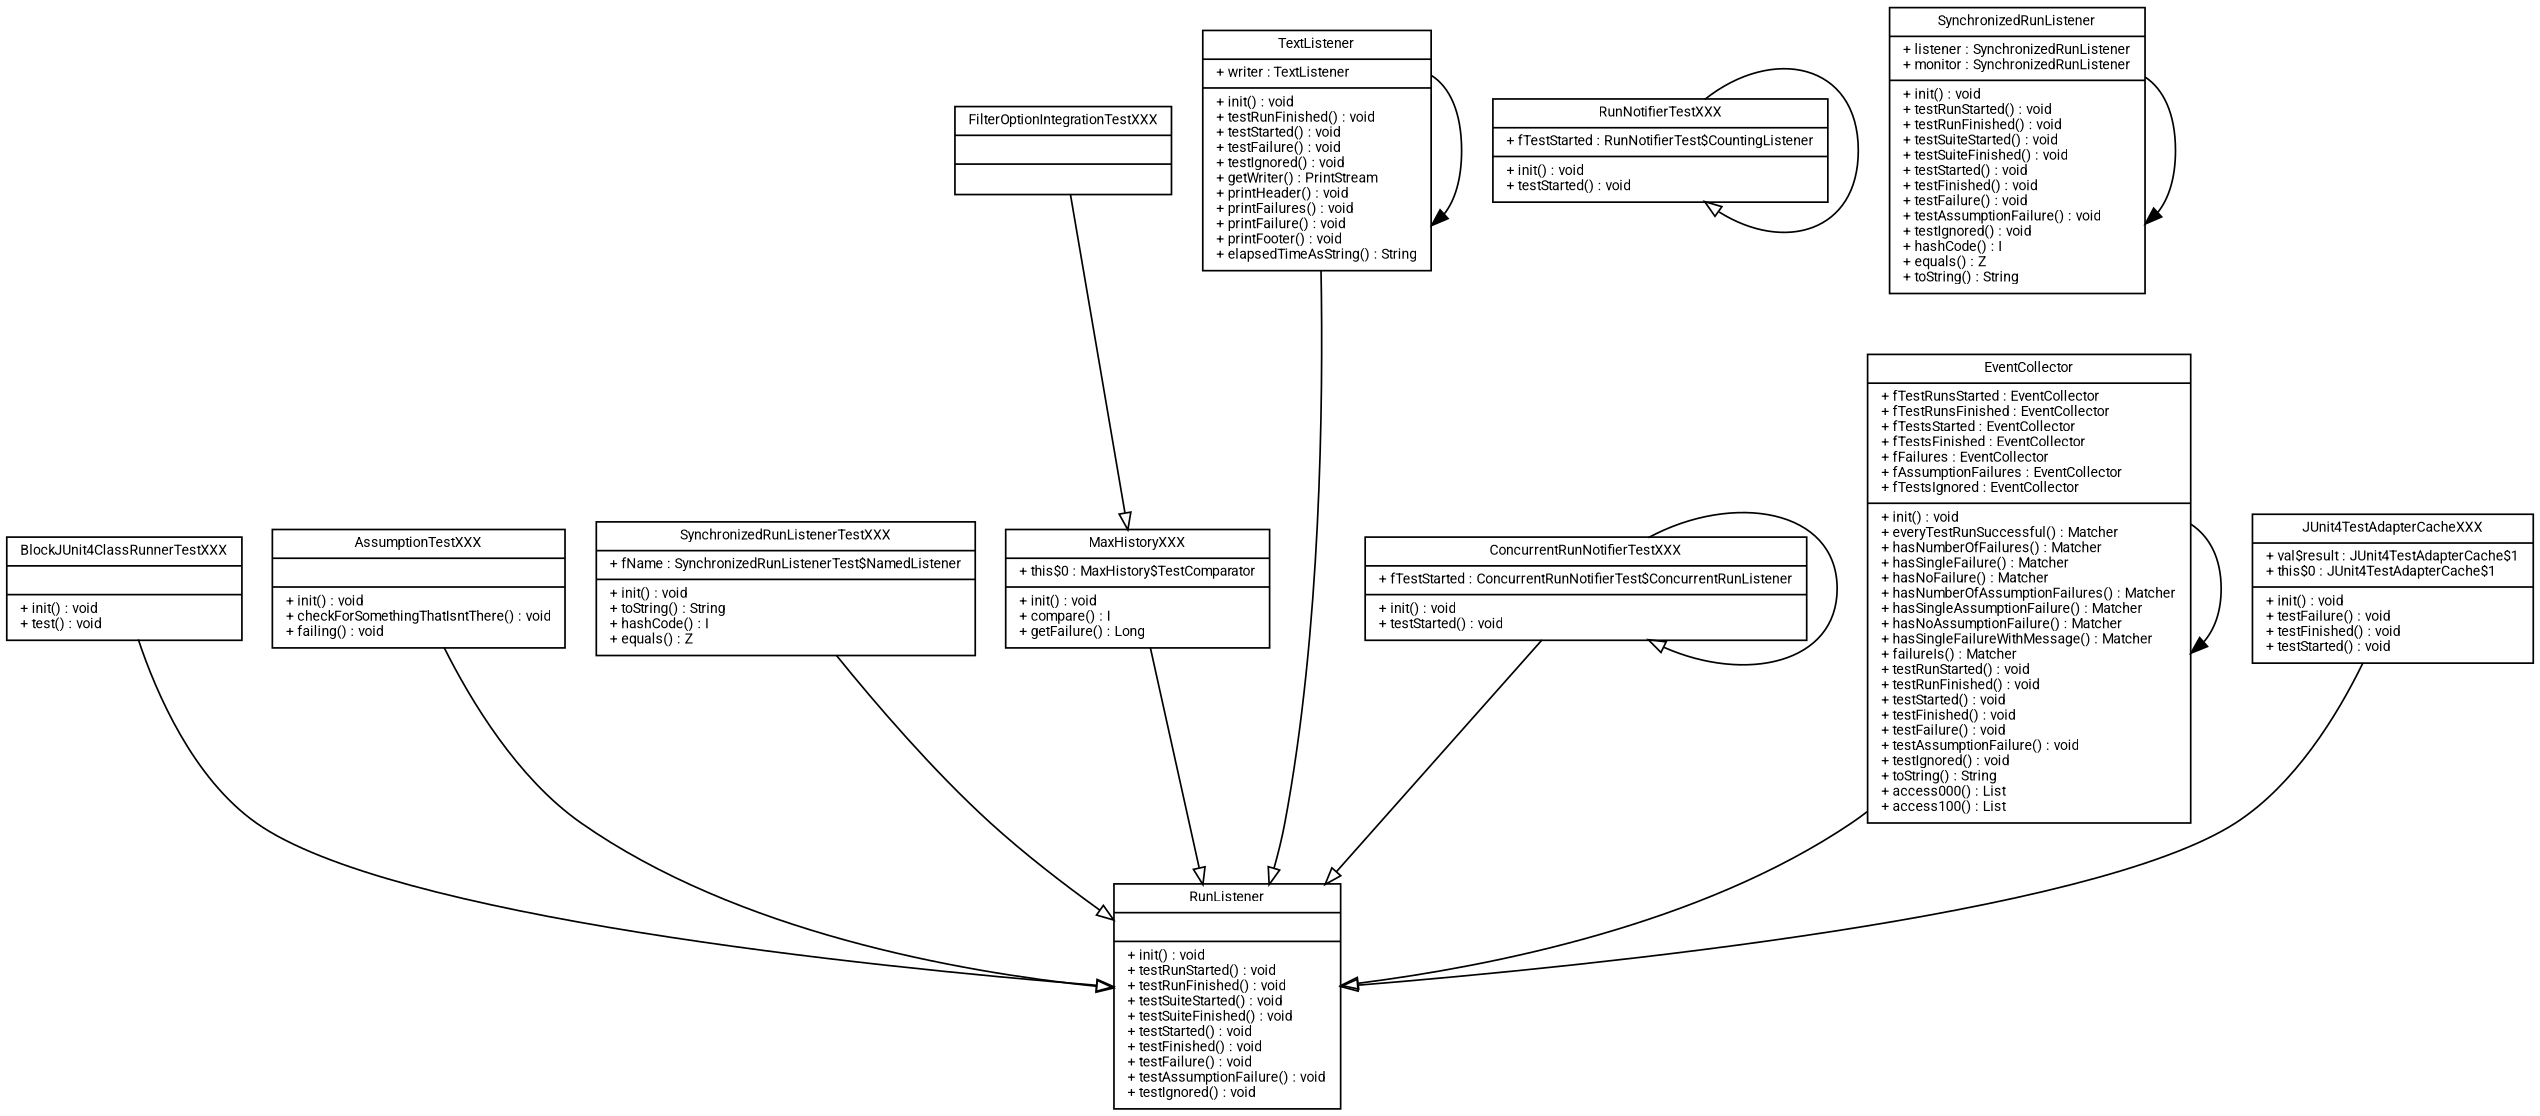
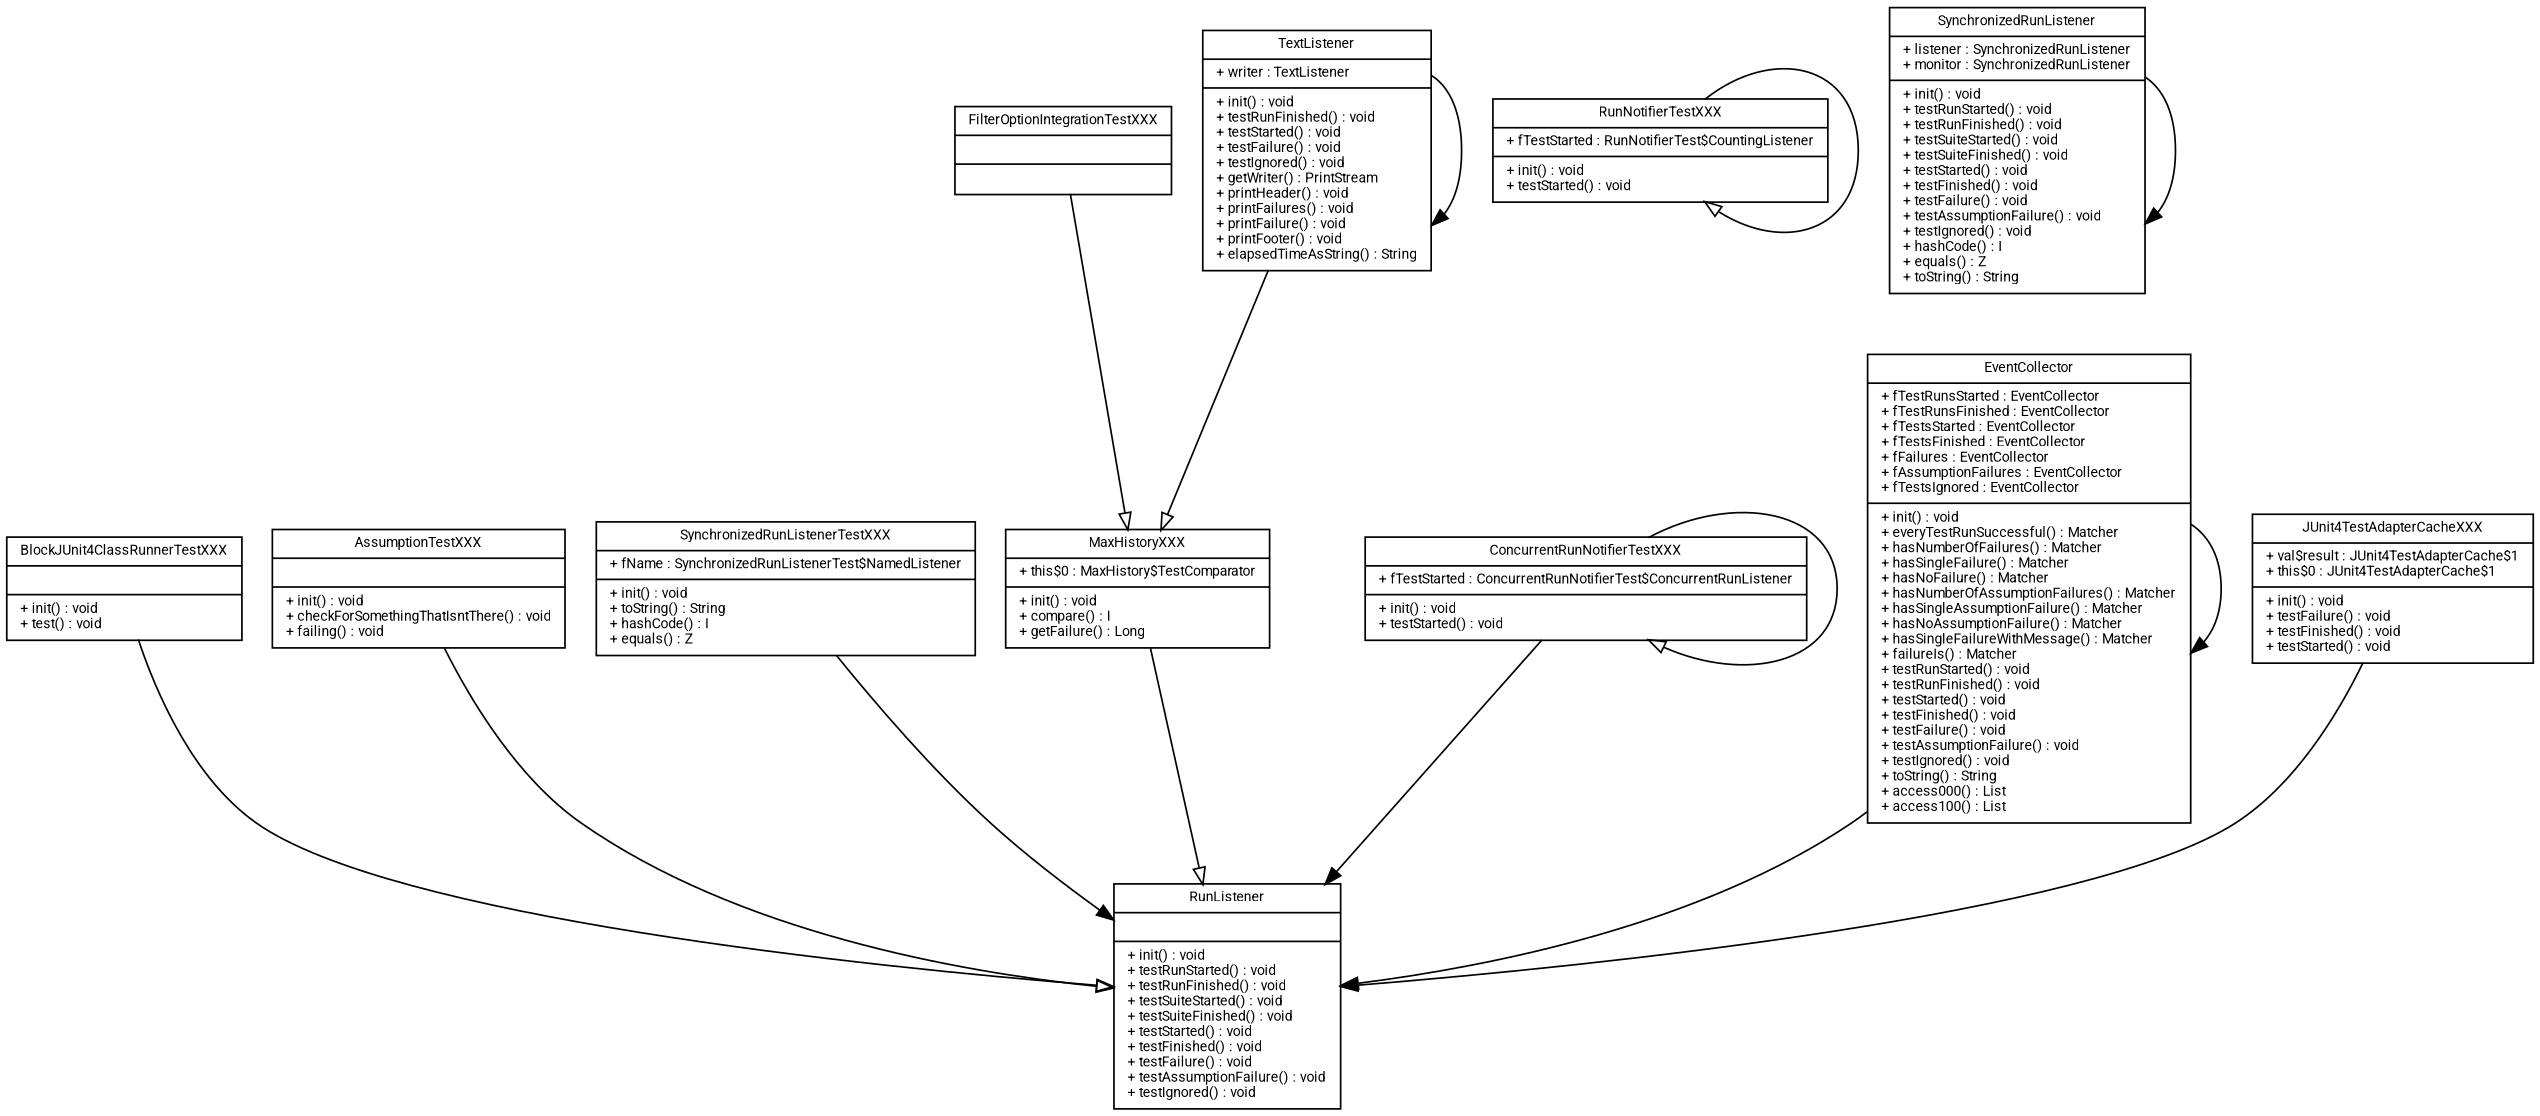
(1314, 571) -> (1218, 392)
(1439, 756) -> (1439, 756)
(959, 792) -> (959, 792)
(1906, 919) -> (1906, 919)
